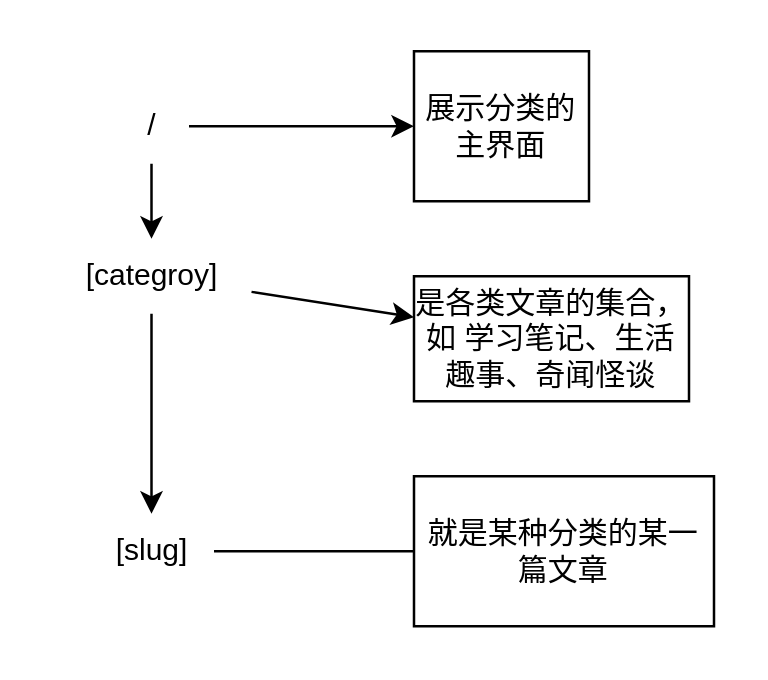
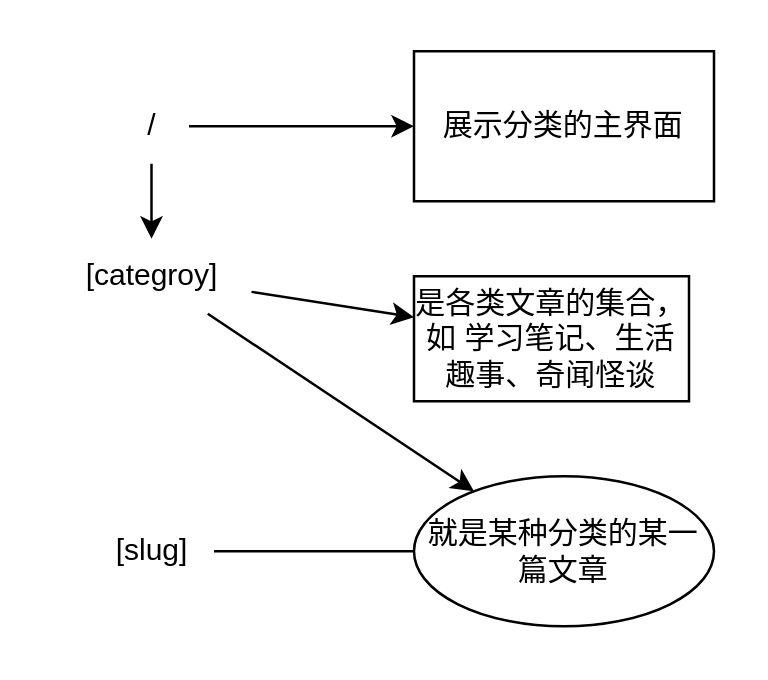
(501, 126) -> (564, 126)
(151, 406) -> (334, 398)
(564, 551) -> (564, 551)
